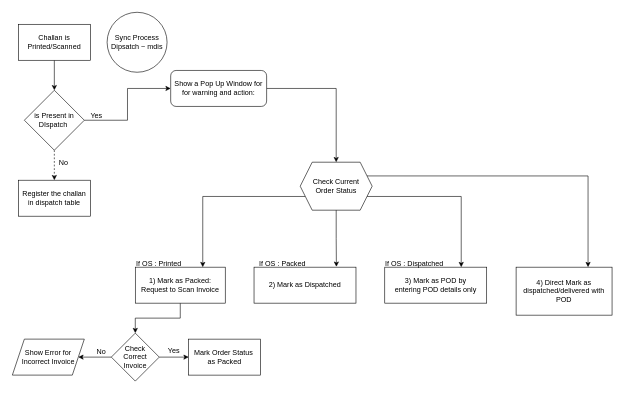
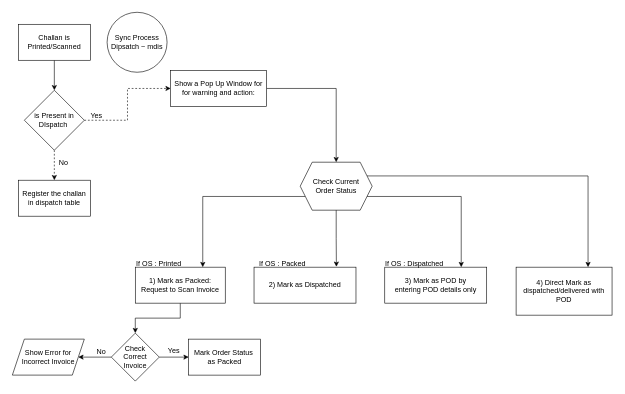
(219, 89) -> (219, 89)
(128, 108) -> (128, 108)
